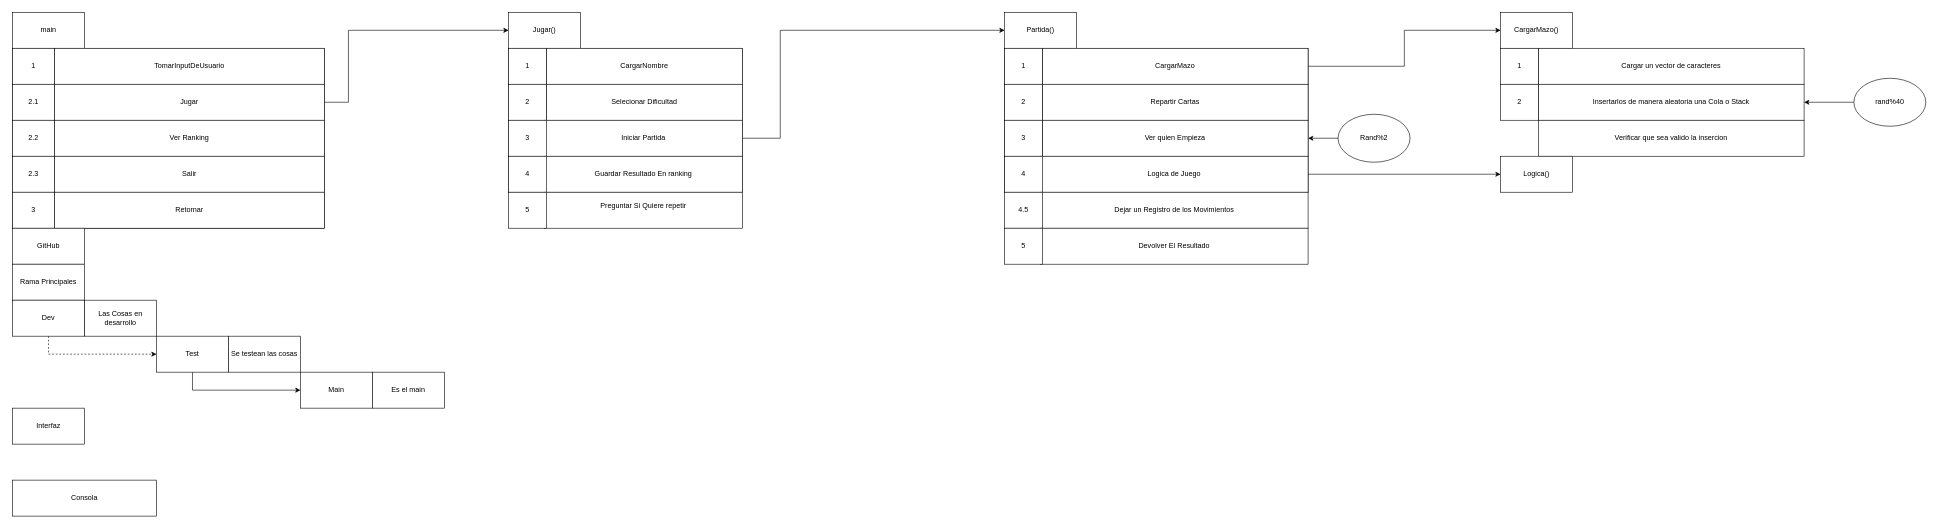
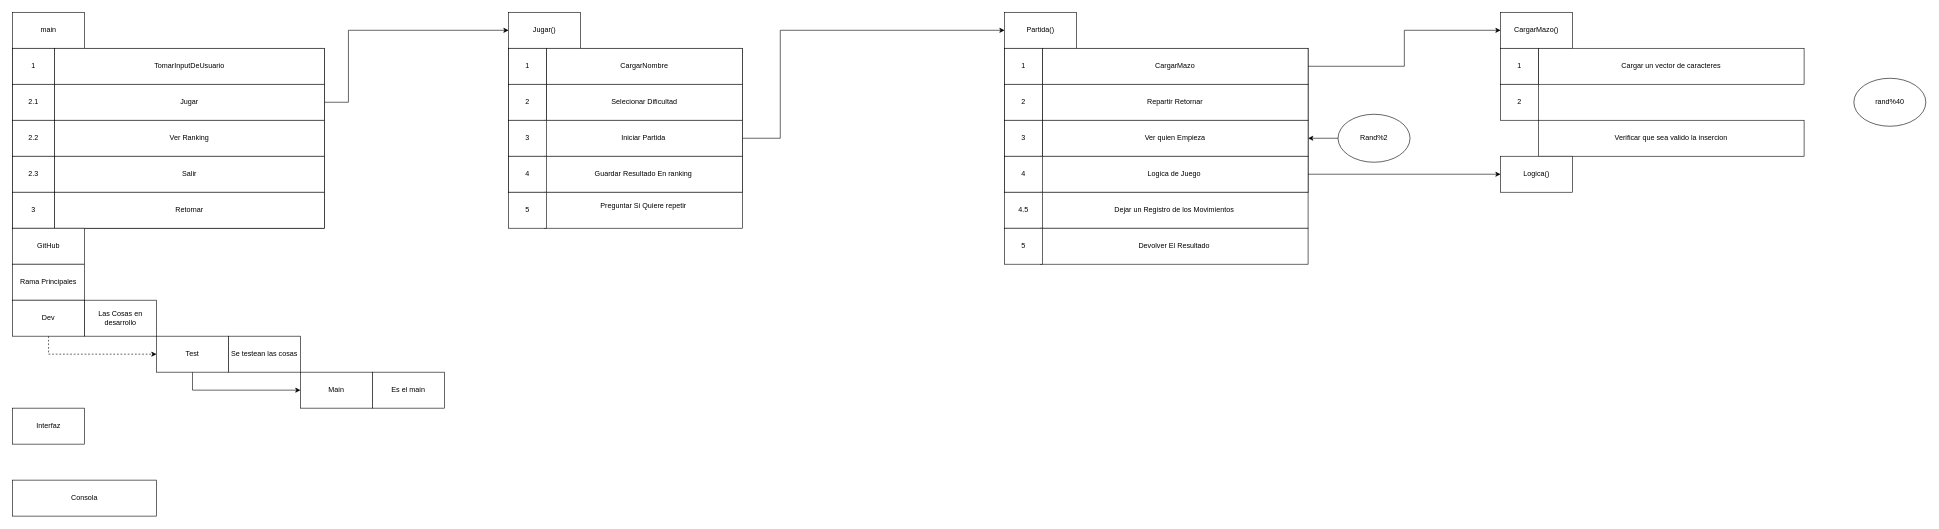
(1175, 102) -> (1175, 102)
(1672, 102) -> none
(1809, 102) -> none
